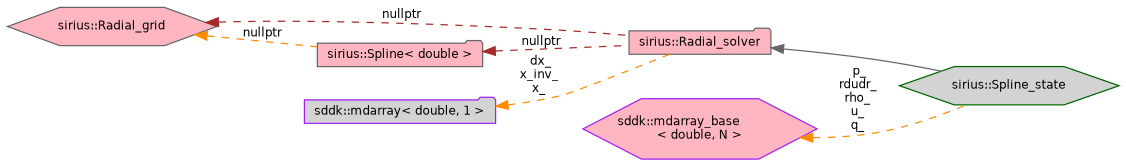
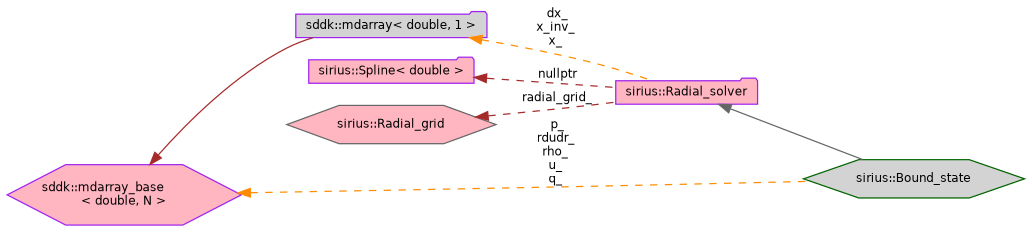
(400, 15) -> (556, 98)
(262, 41) -> none
(700, 43) -> (687, 93)
(400, 55) -> (391, 72)
(1009, 86) -> (914, 179)
none -> (229, 87)
